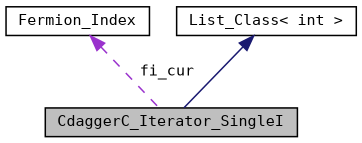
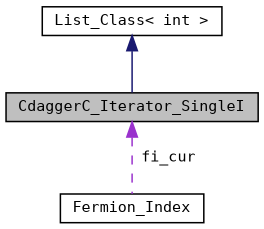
(130, 77) -> (132, 166)
